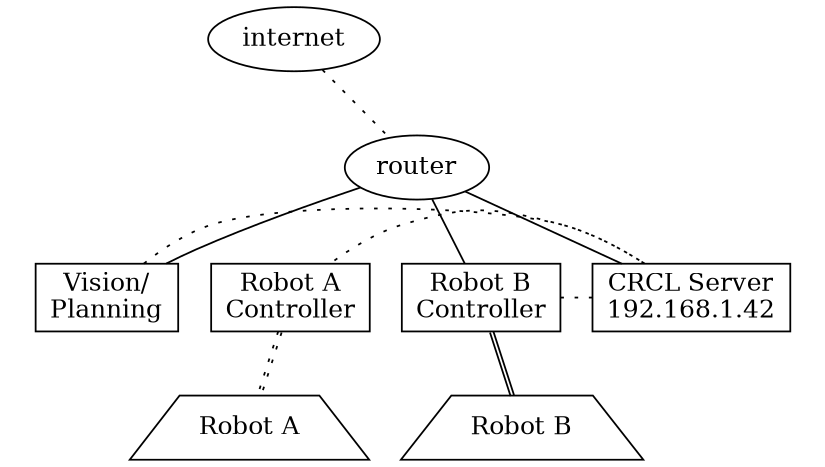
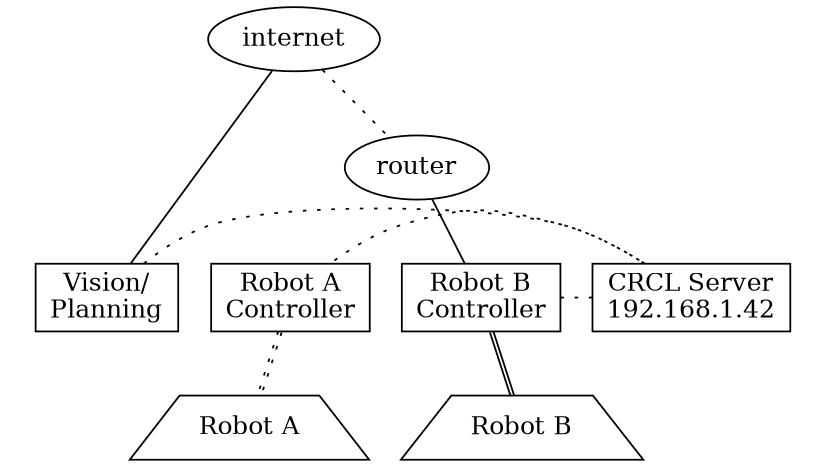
(248, 228) -> (202, 167)
(563, 237) -> none
